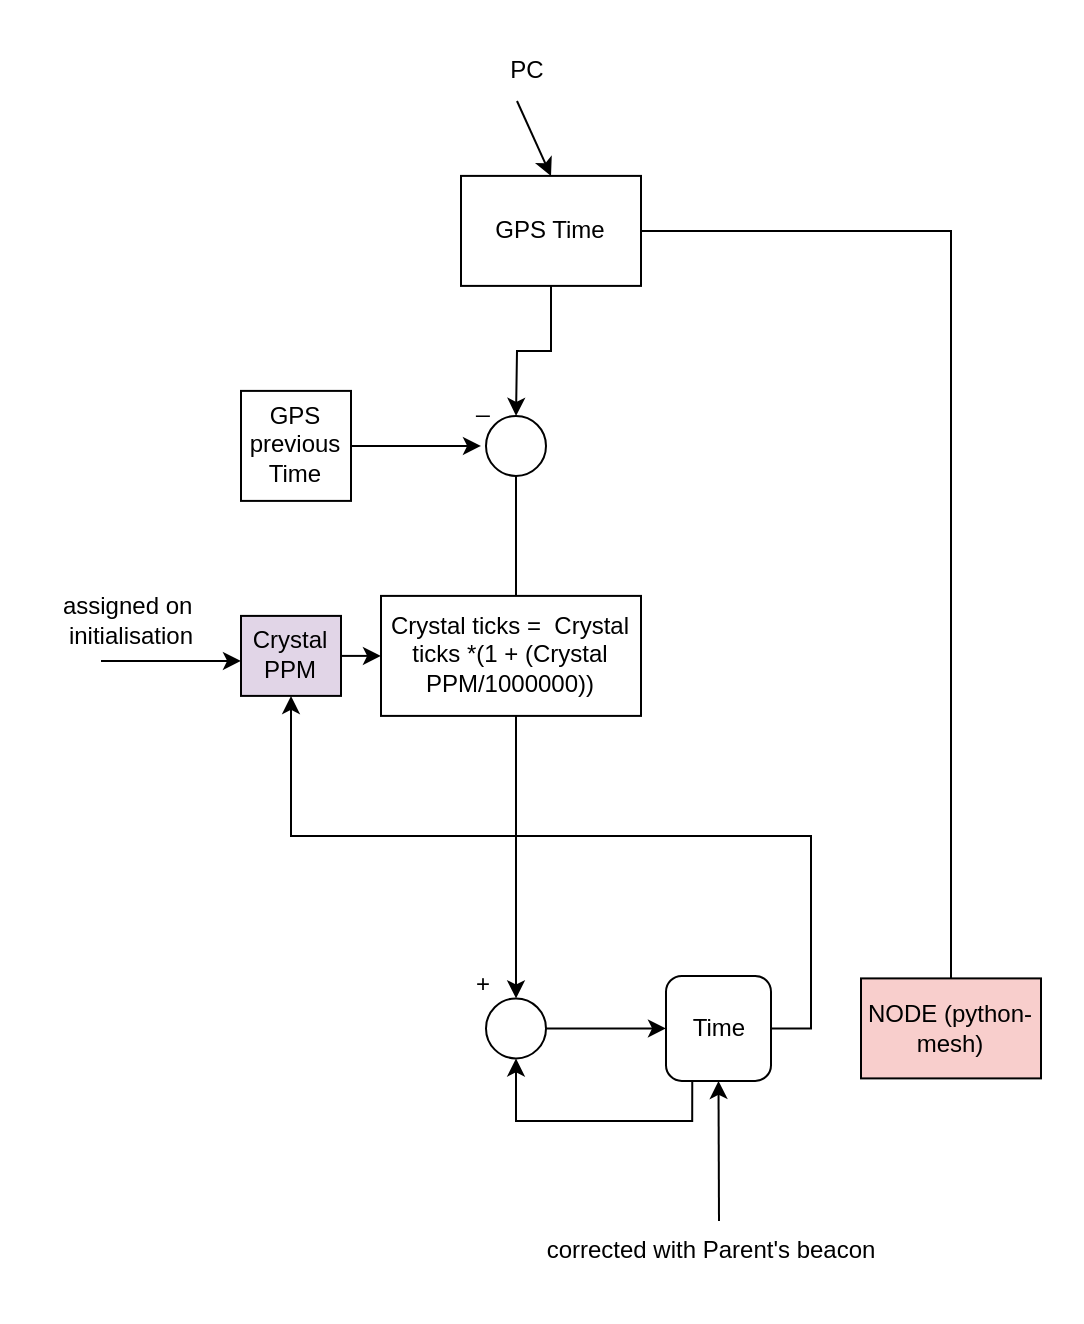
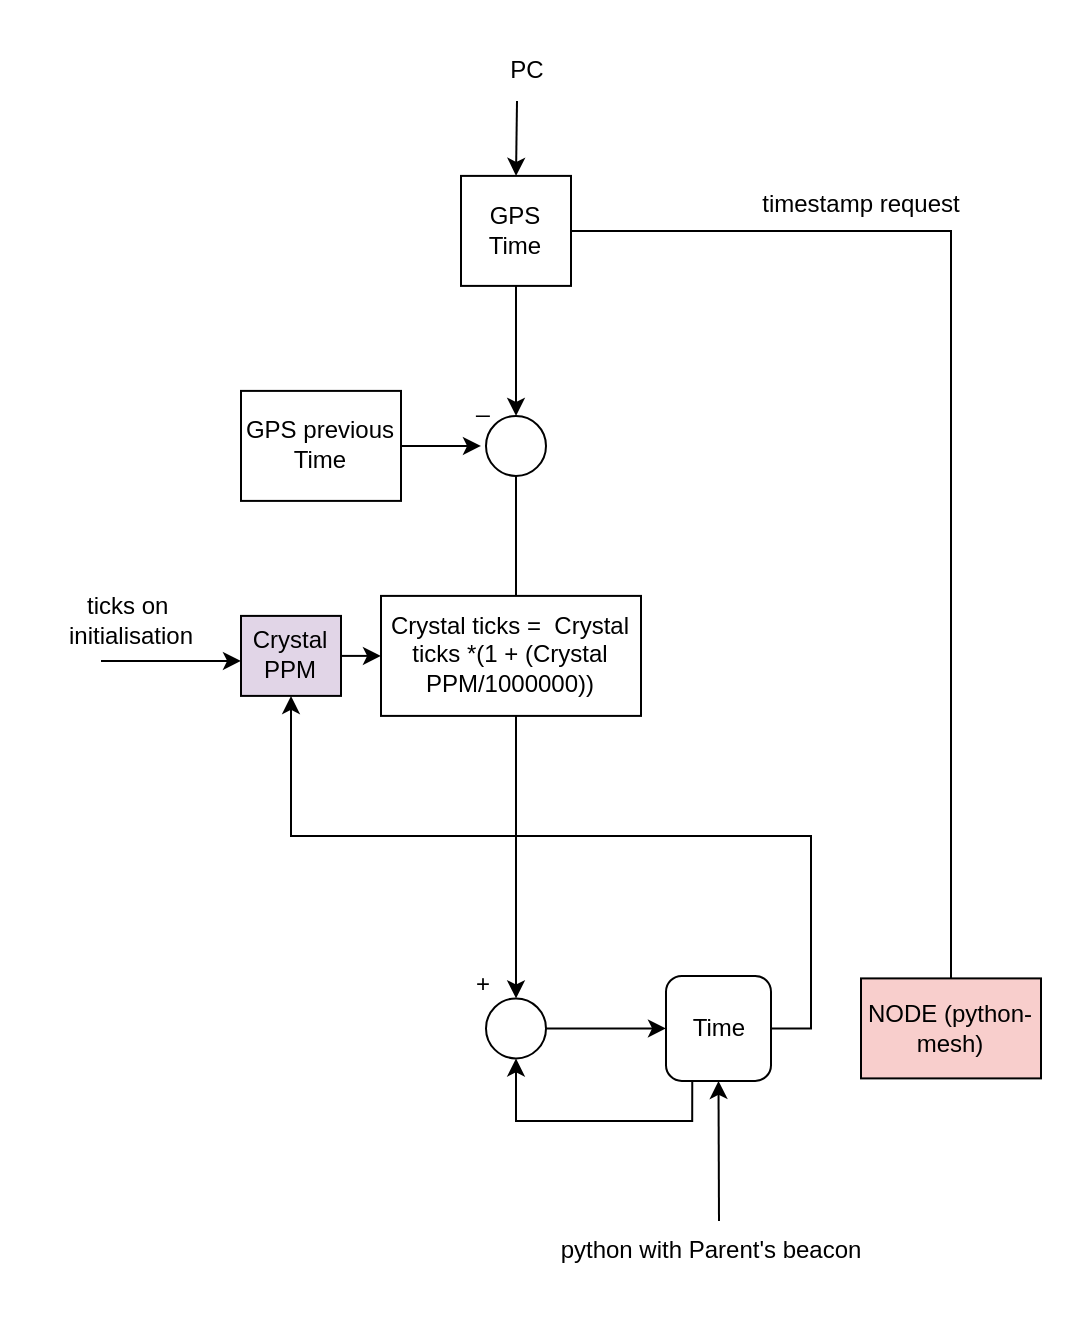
none -> (861, 206)
(551, 231) -> (516, 231)
(296, 446) -> (321, 446)
(132, 621) -> (132, 621)
(712, 1251) -> (712, 1251)
